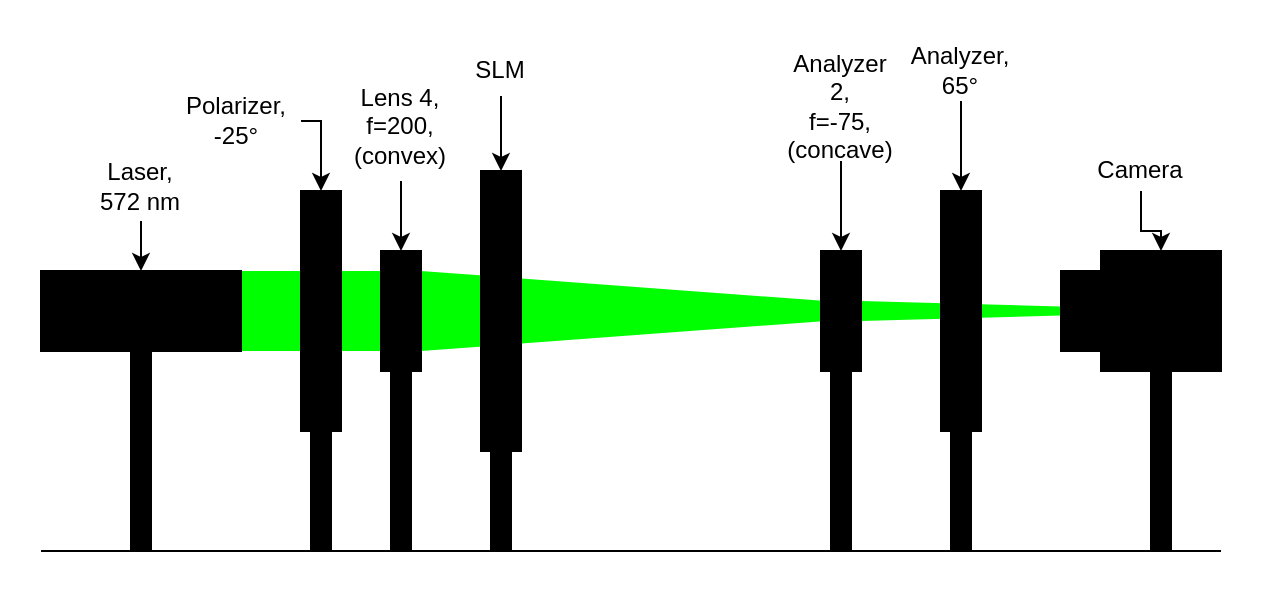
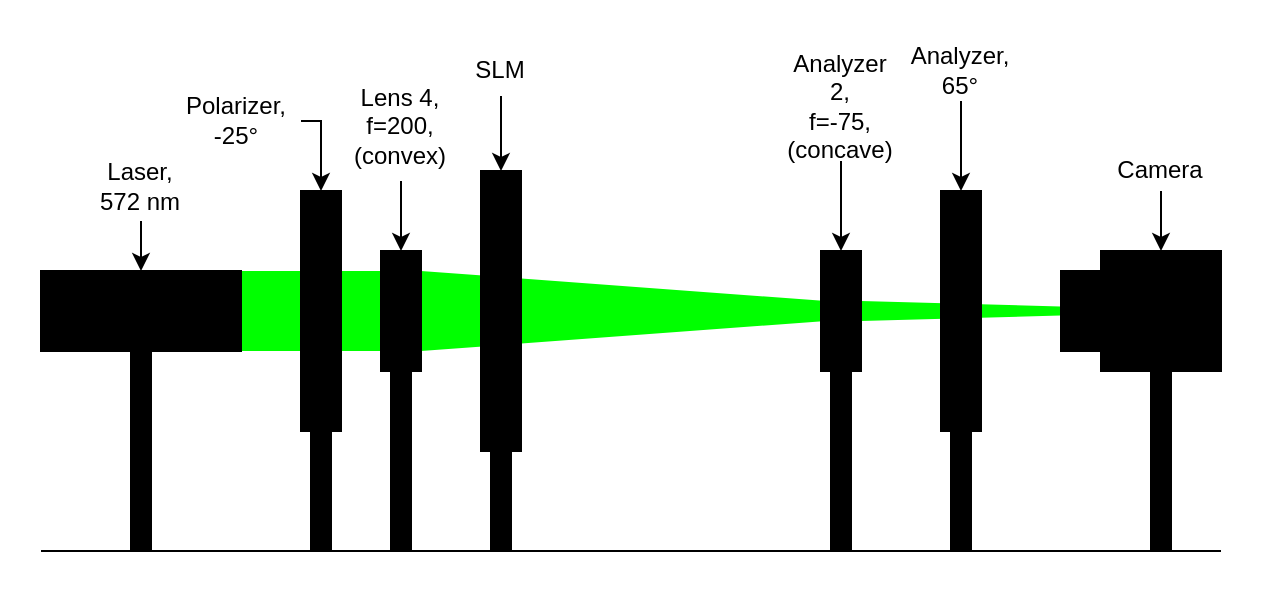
(1141, 171) -> (1161, 171)
